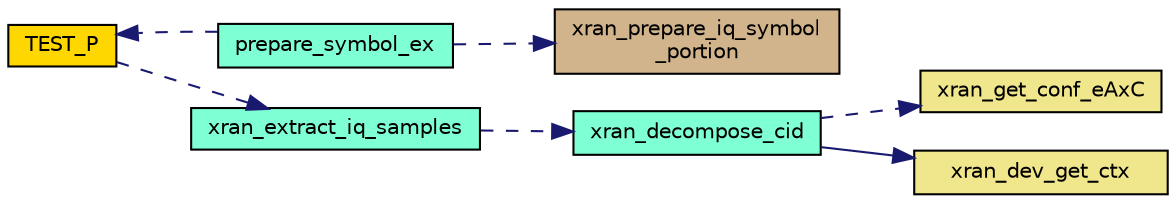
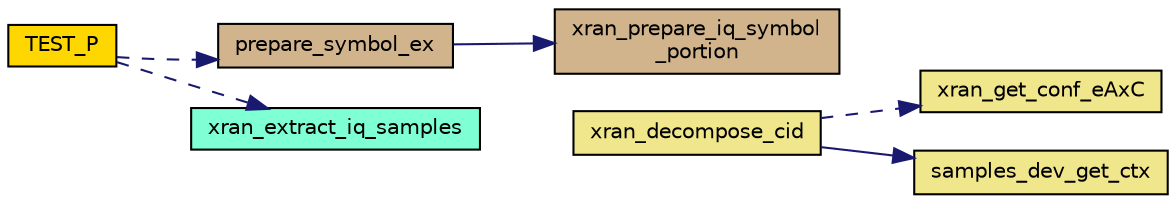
(178, 32) -> (156, 59)
(493, 44) -> (493, 44)
(336, 46) -> (336, 46)
(516, 131) -> none
(697, 133) -> (697, 133)
(1041, 172) -> (1041, 172)
